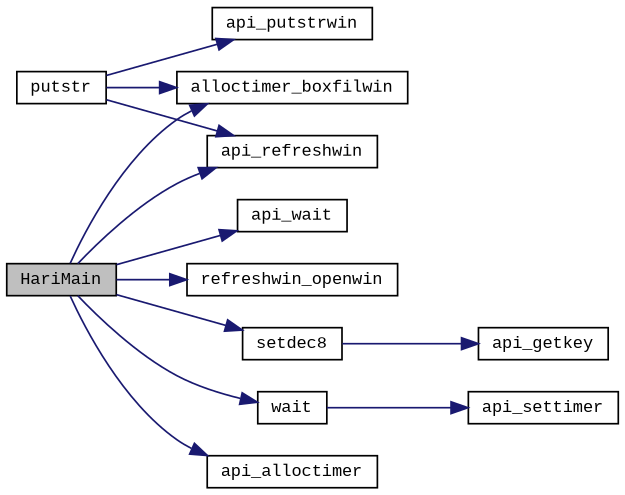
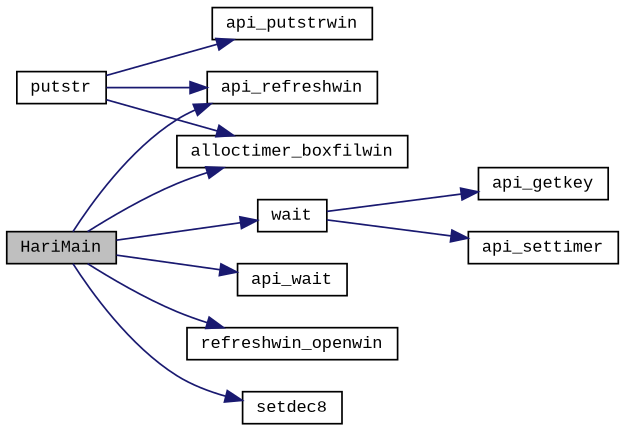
(402, 344) -> (394, 203)
(292, 472) -> none
